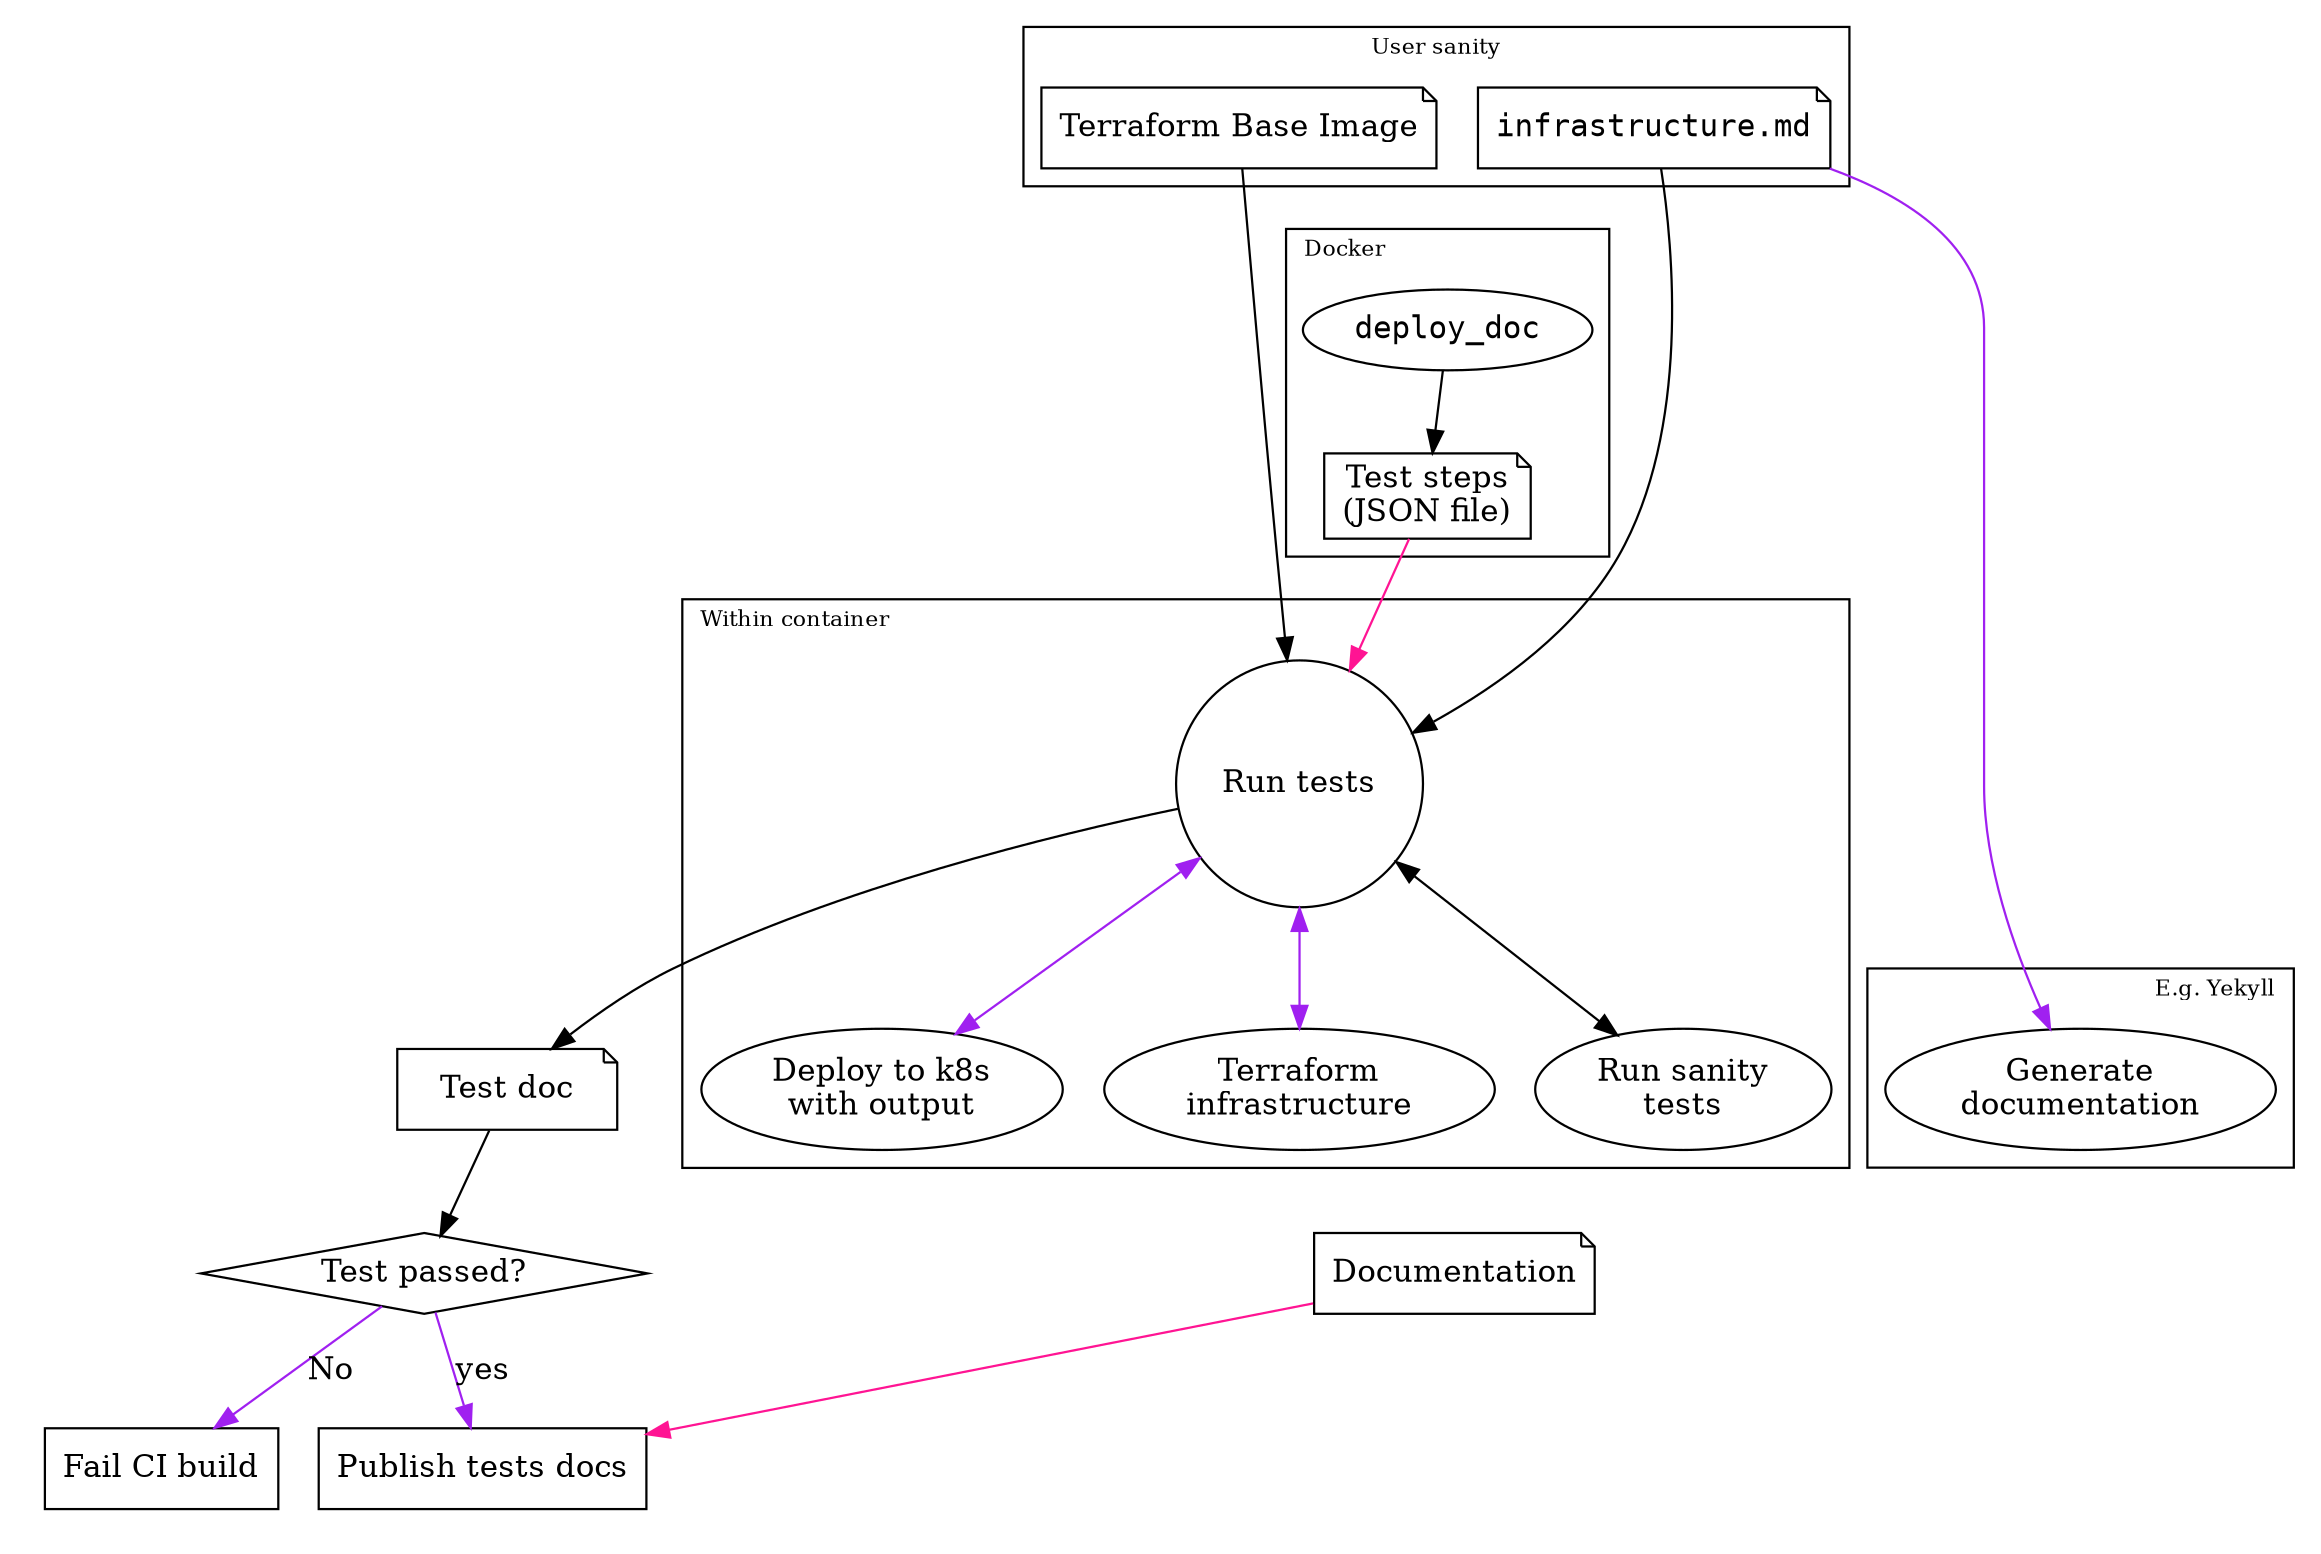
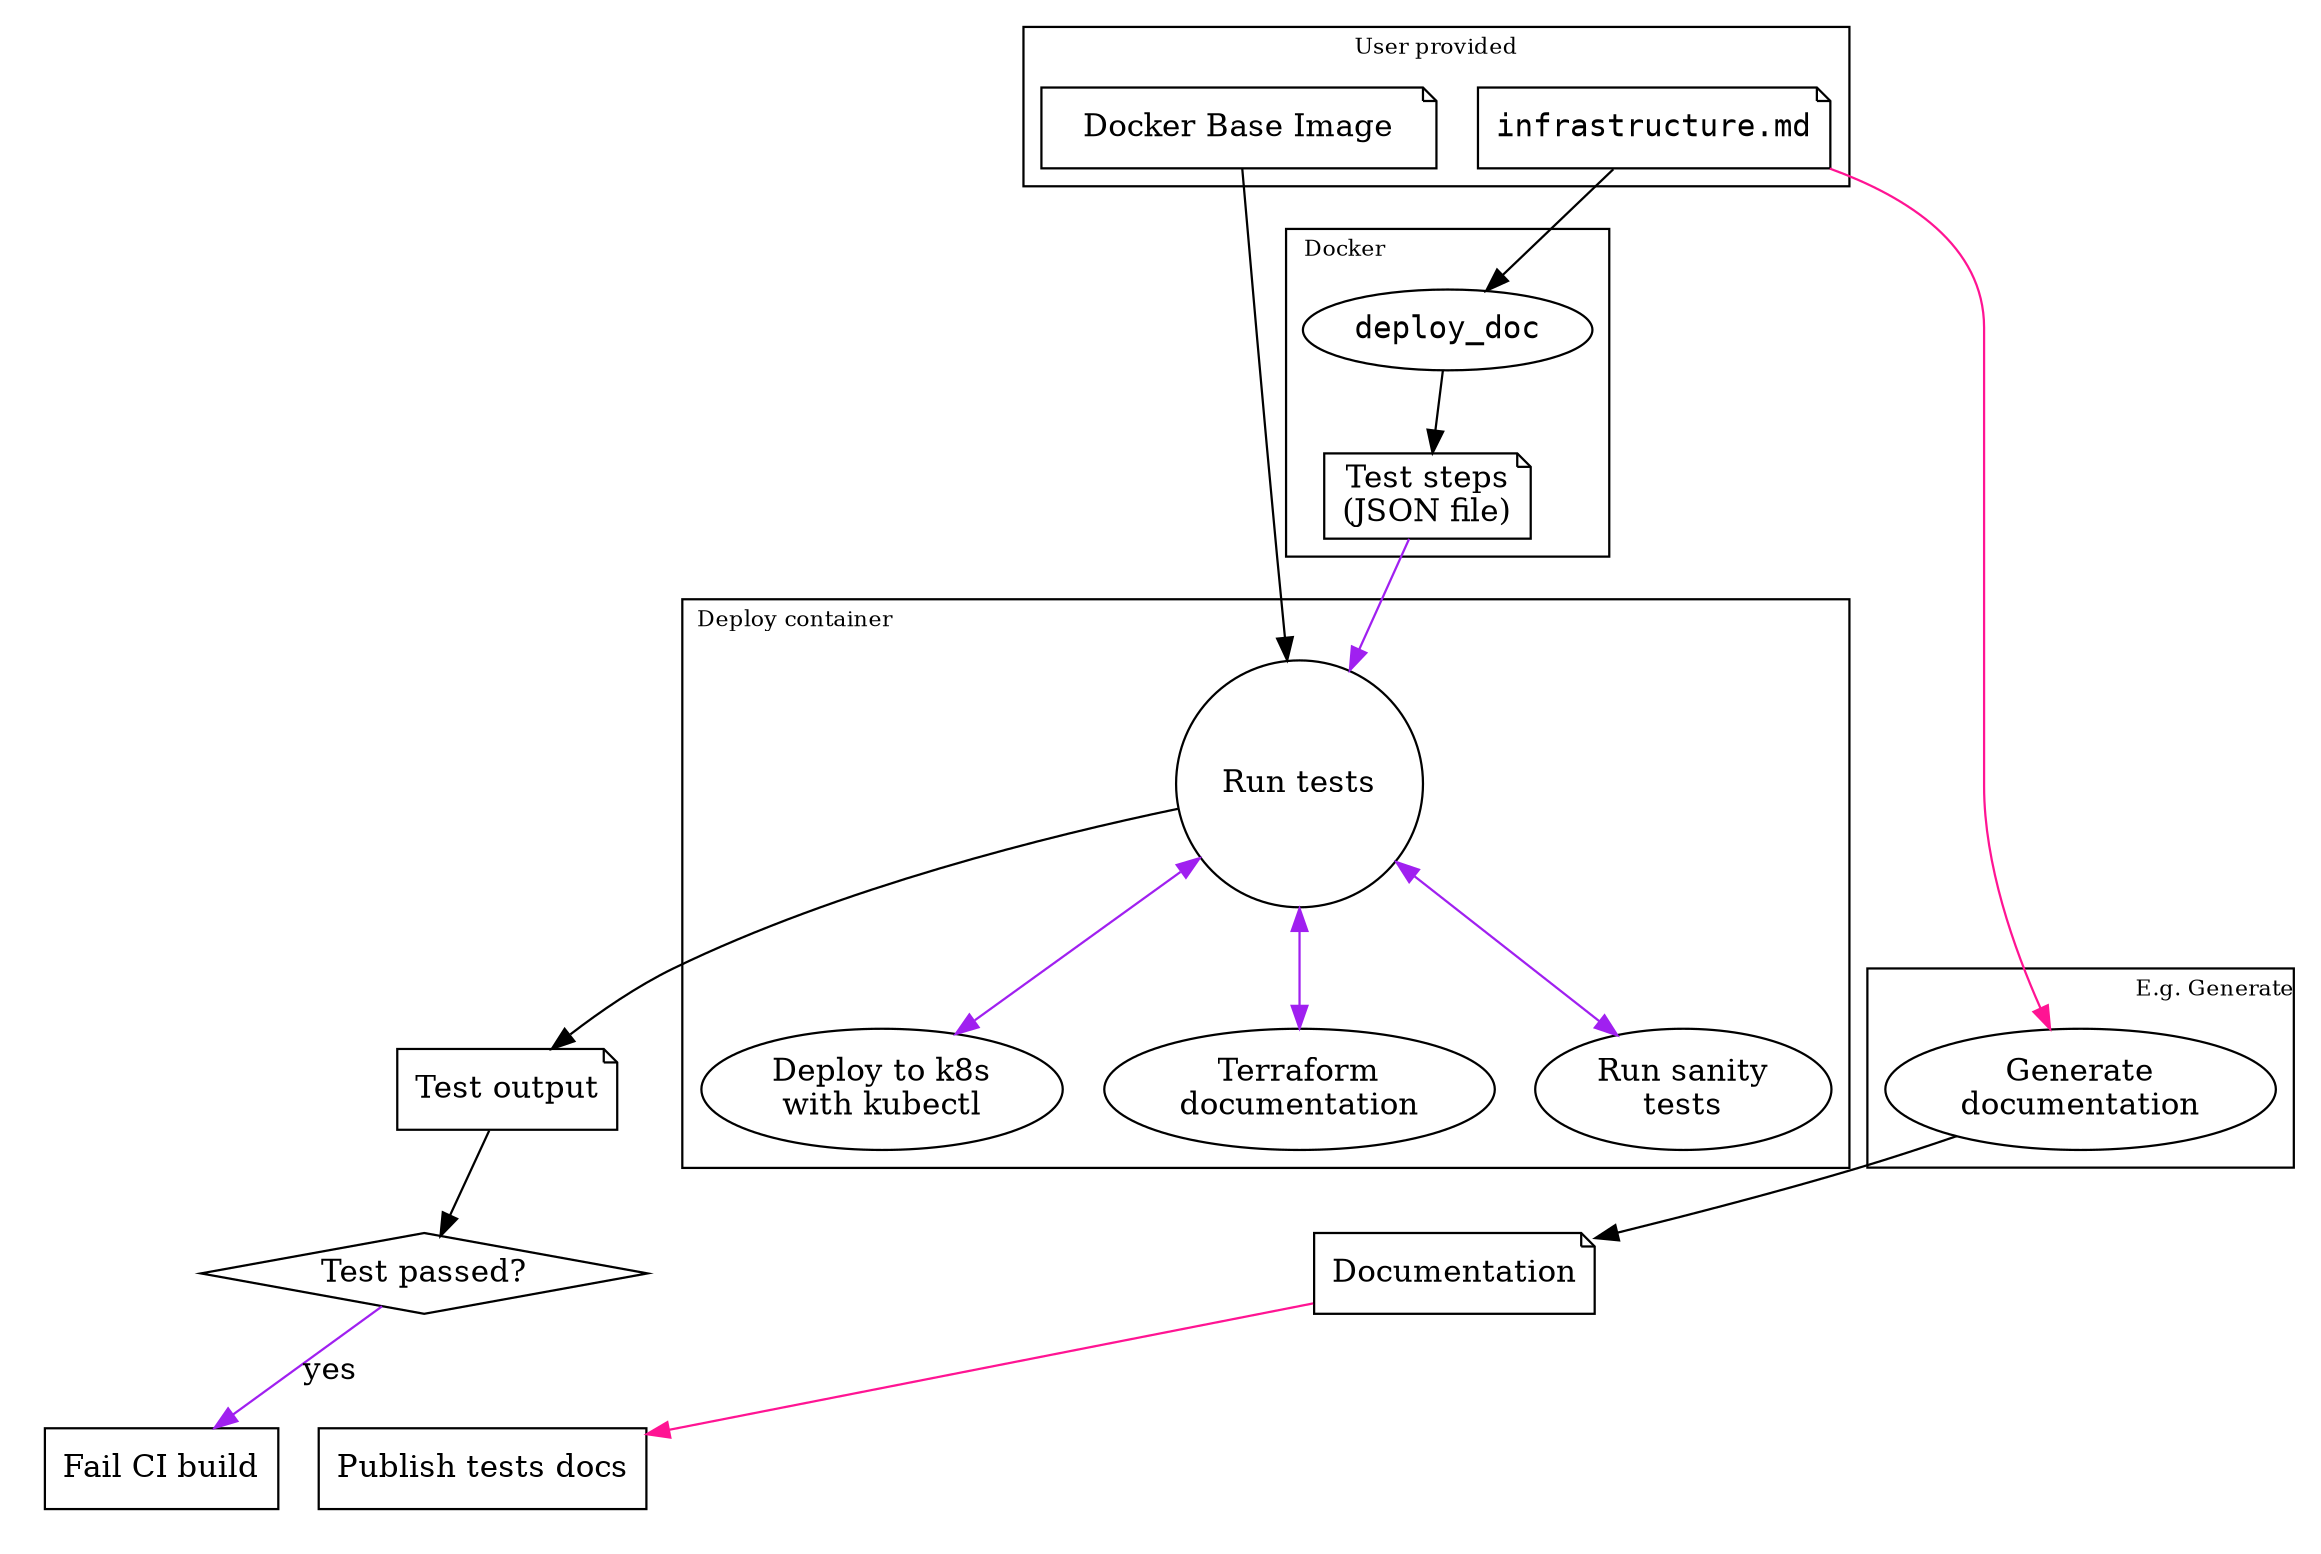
(1436, 48) -> (1436, 48)
(1239, 128) -> (1239, 128)
(1647, 489) -> (1566, 214)
(1984, 554) -> (1984, 554)
(1389, 583) -> (1389, 583)
(796, 621) -> (796, 621)
(1507, 949) -> (1507, 949)
(2215, 990) -> (2215, 990)
(507, 1089) -> (507, 1089)
(882, 1089) -> (882, 1089)
(1300, 1089) -> (1300, 1089)
none -> (1788, 1188)
(450, 1359) -> none
(331, 1371) -> (331, 1371)
